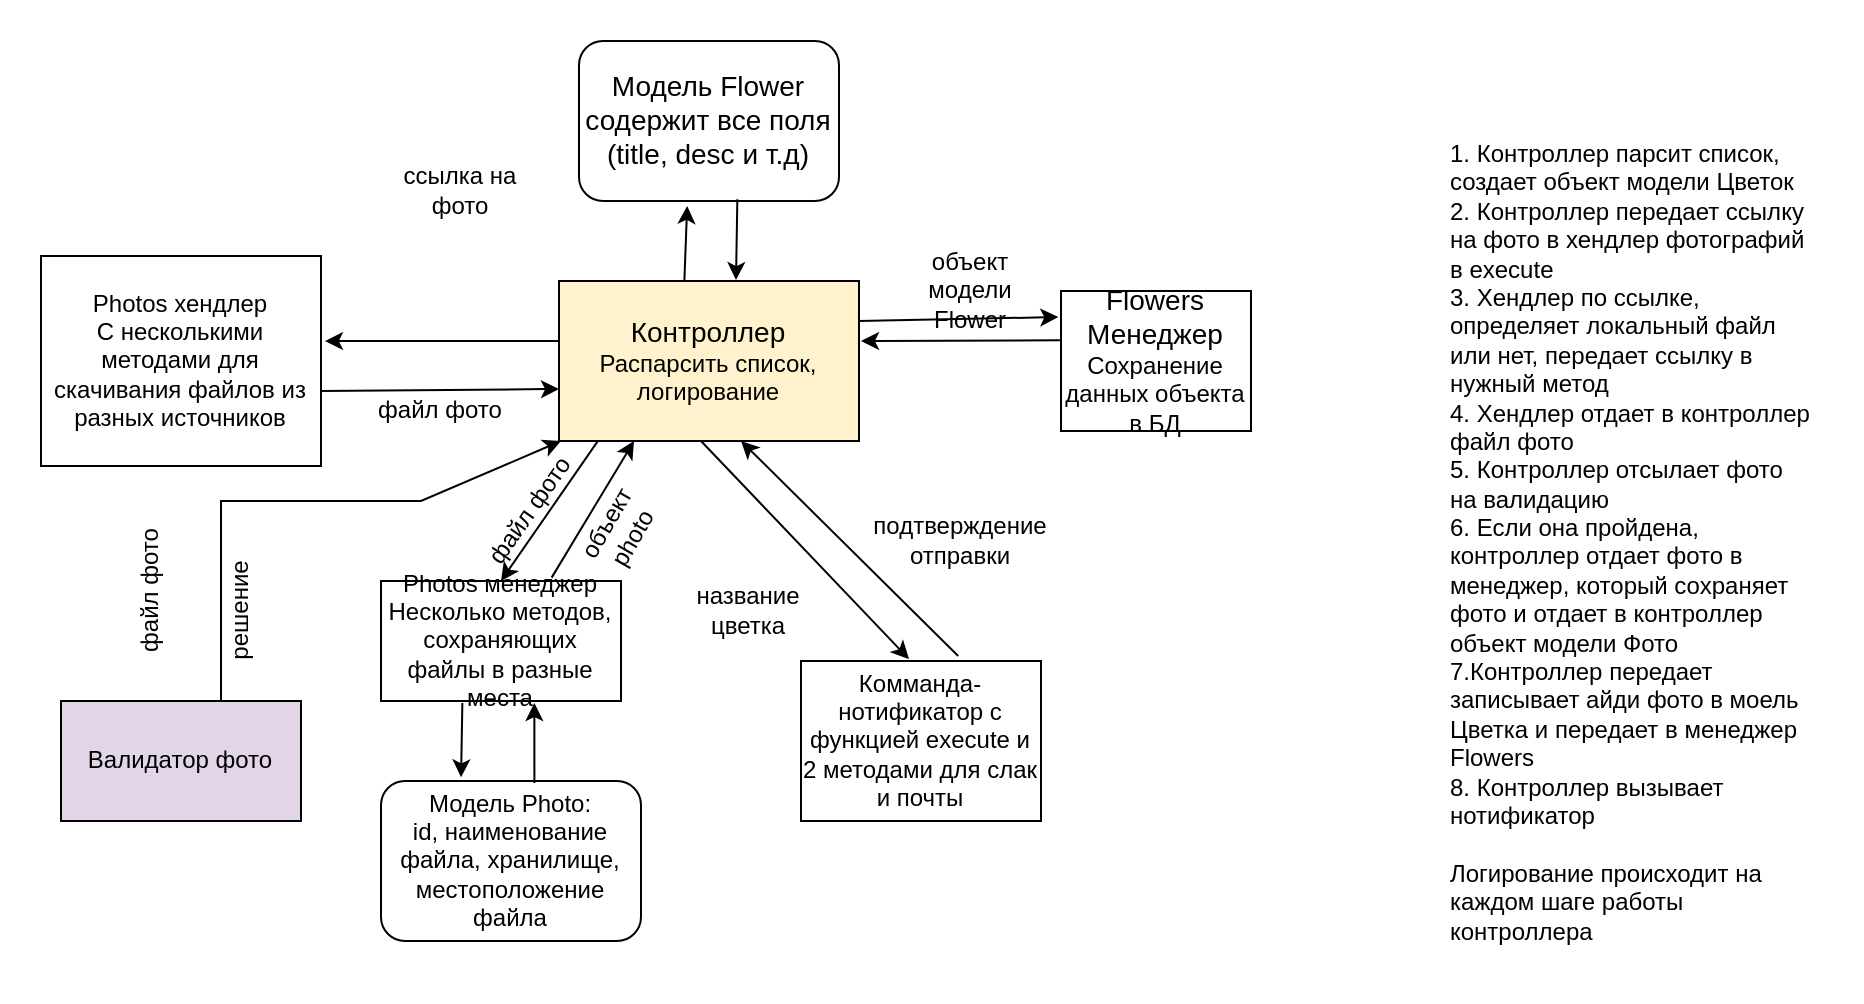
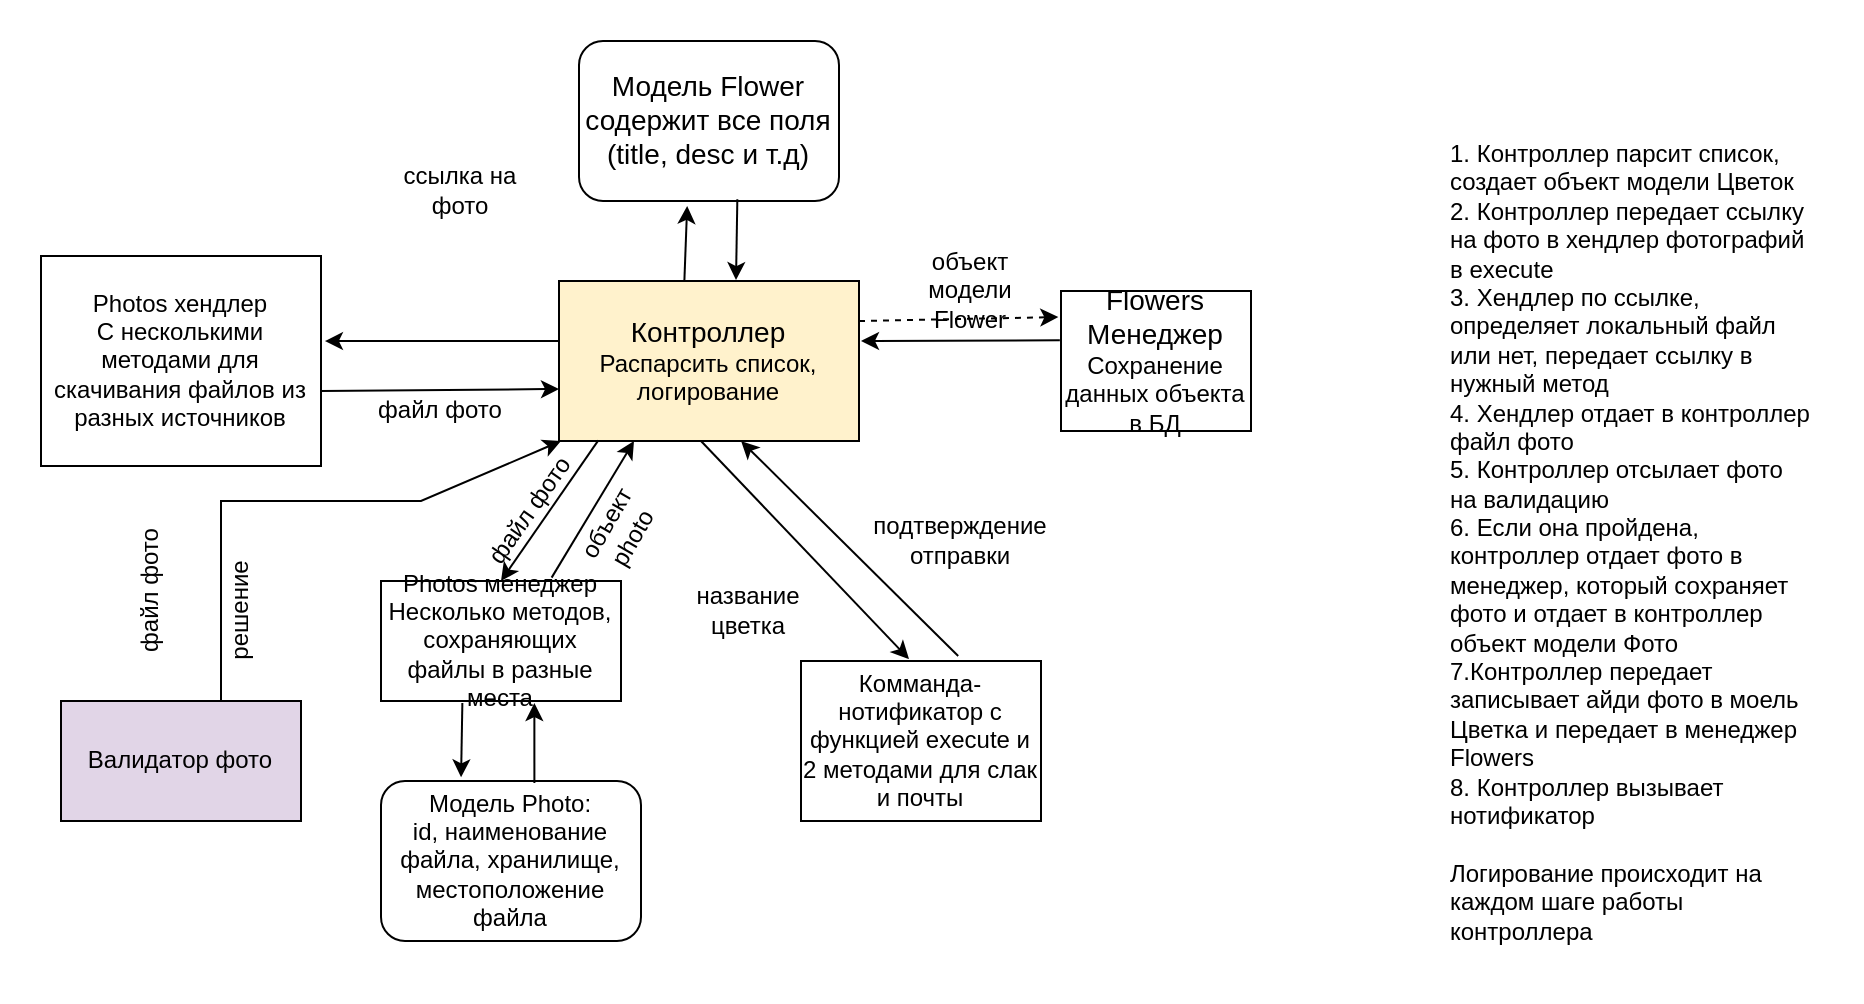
(951, 319) -> (951, 319)
